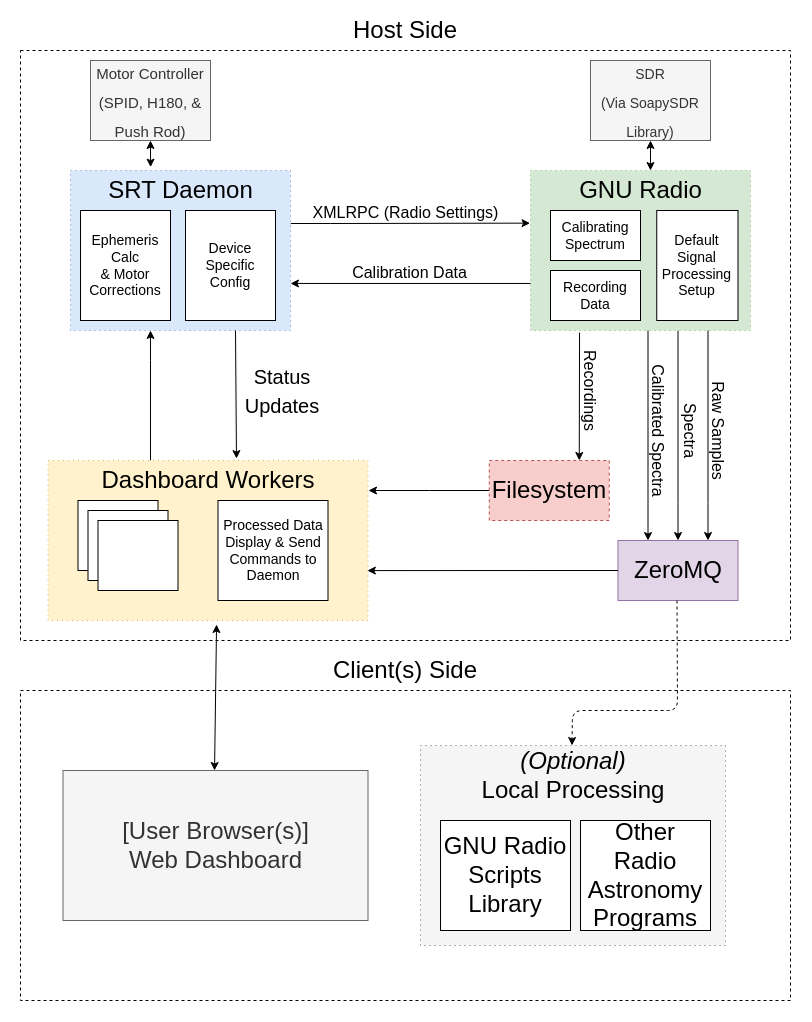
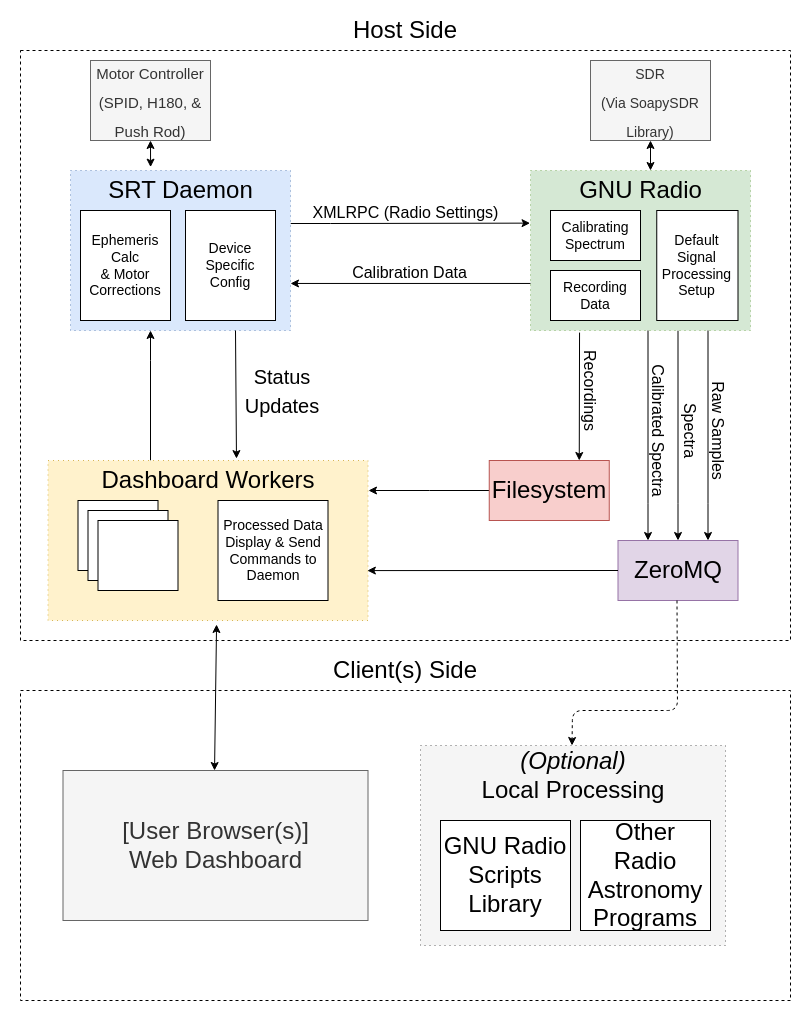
(549, 491) -> (549, 491)
